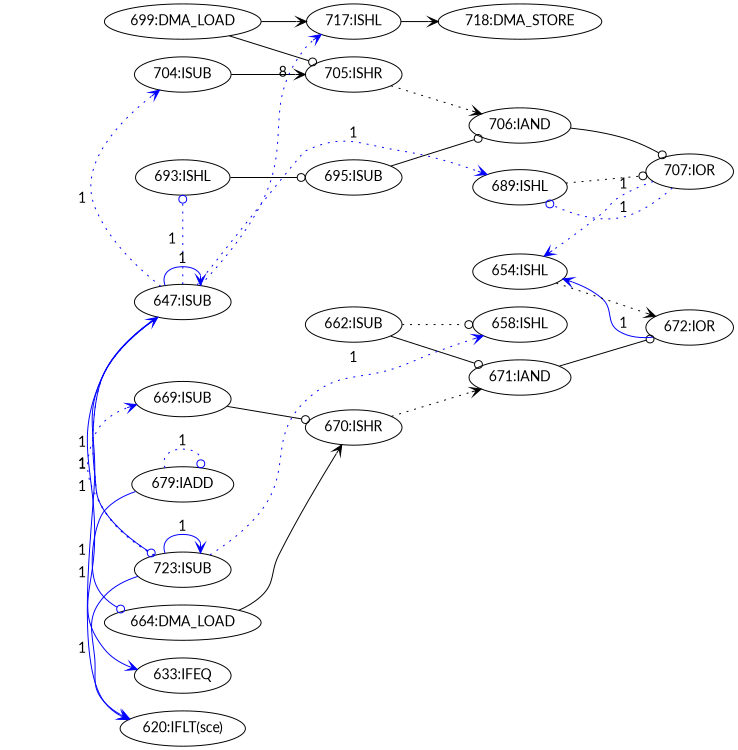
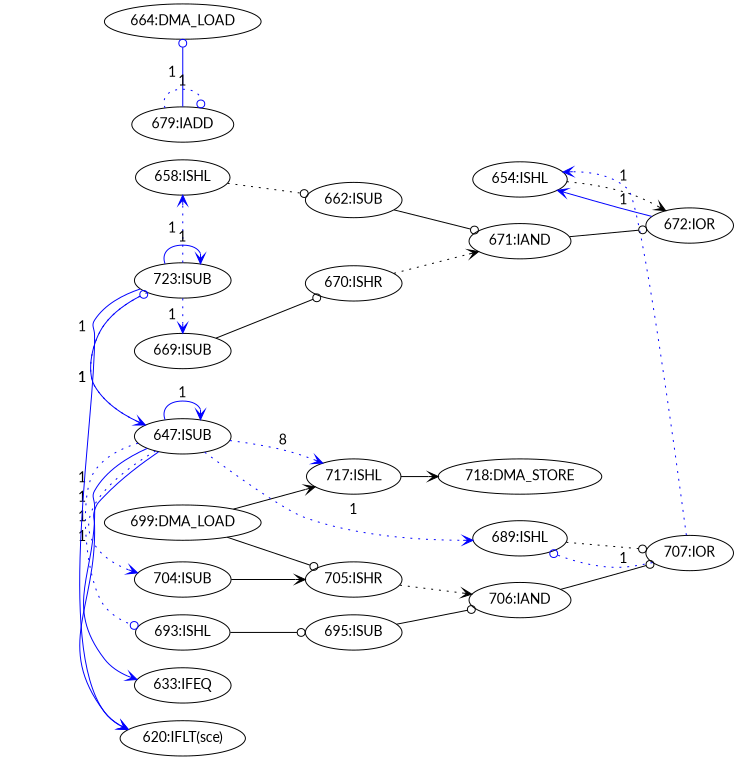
(434, 325) -> (264, 188)
(289, 535) -> none
